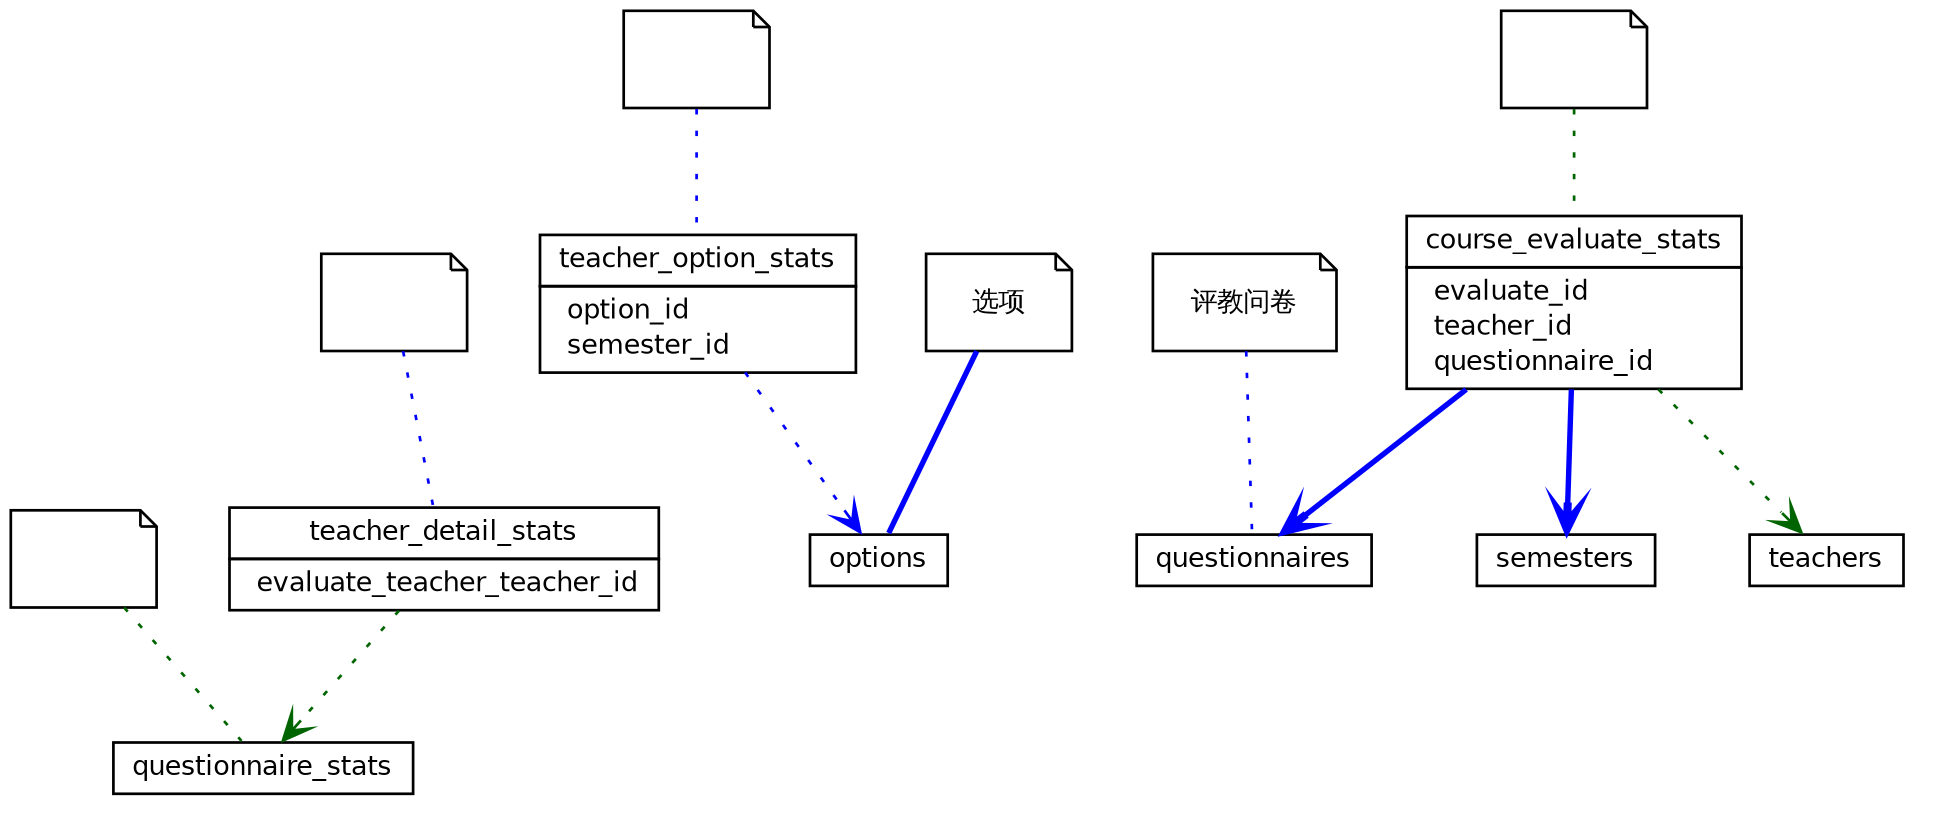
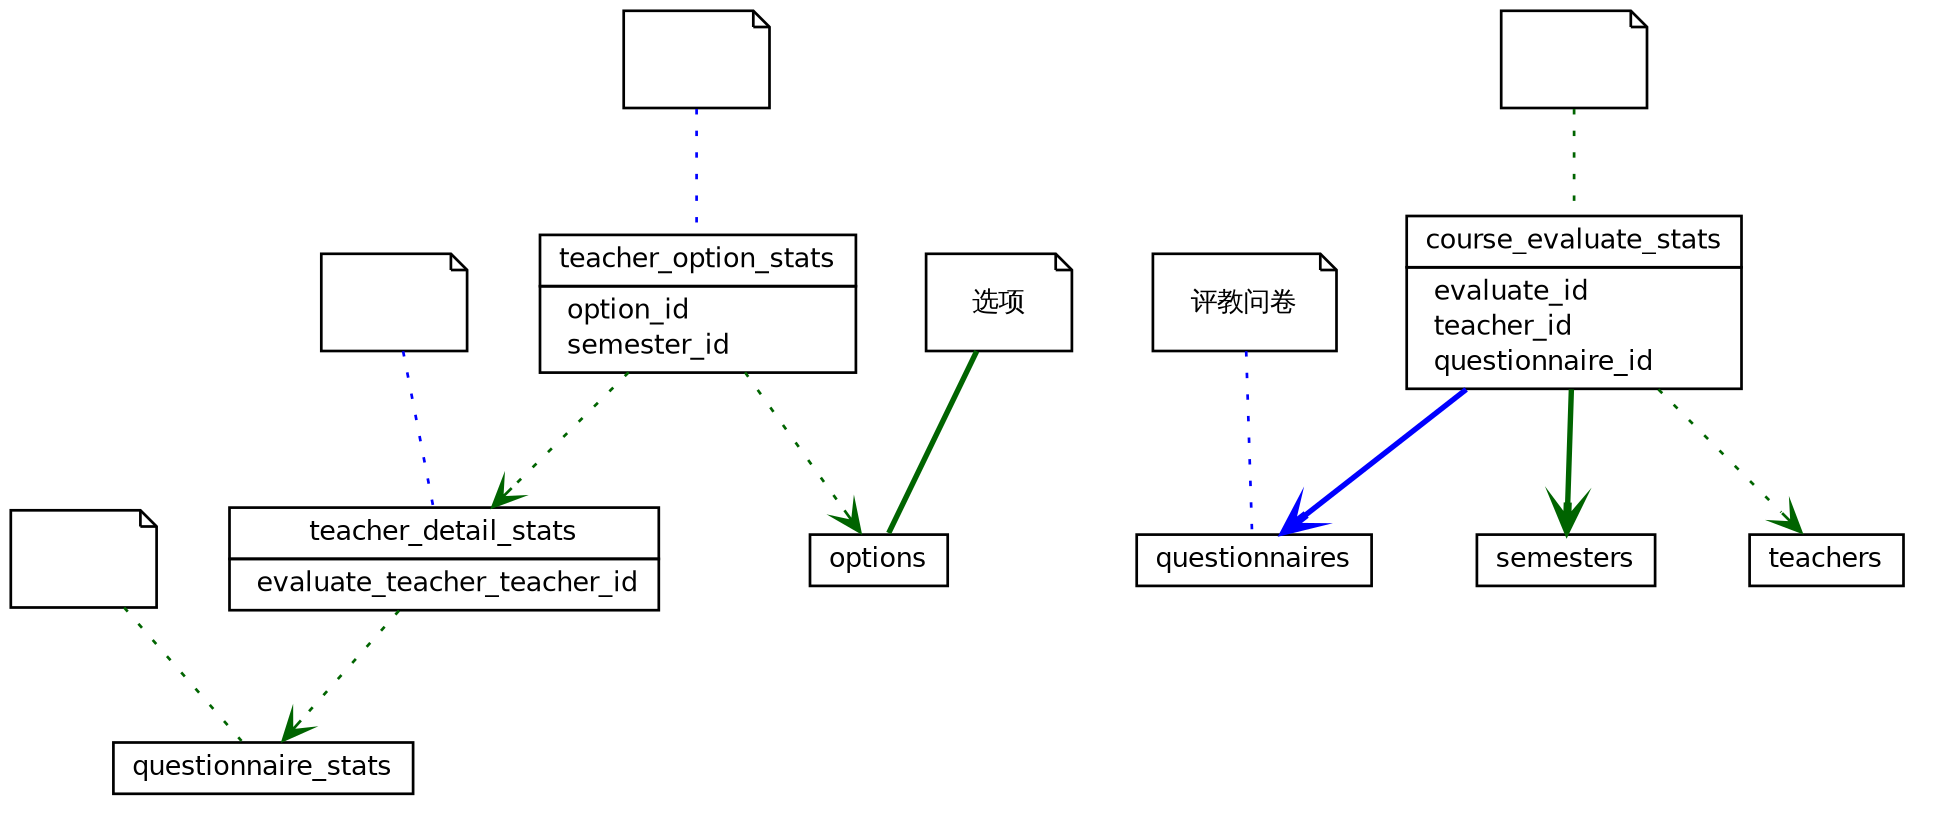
none -> (570, 430)
(795, 441) -> (795, 441)
(933, 442) -> (933, 442)
(1570, 447) -> (1570, 447)
